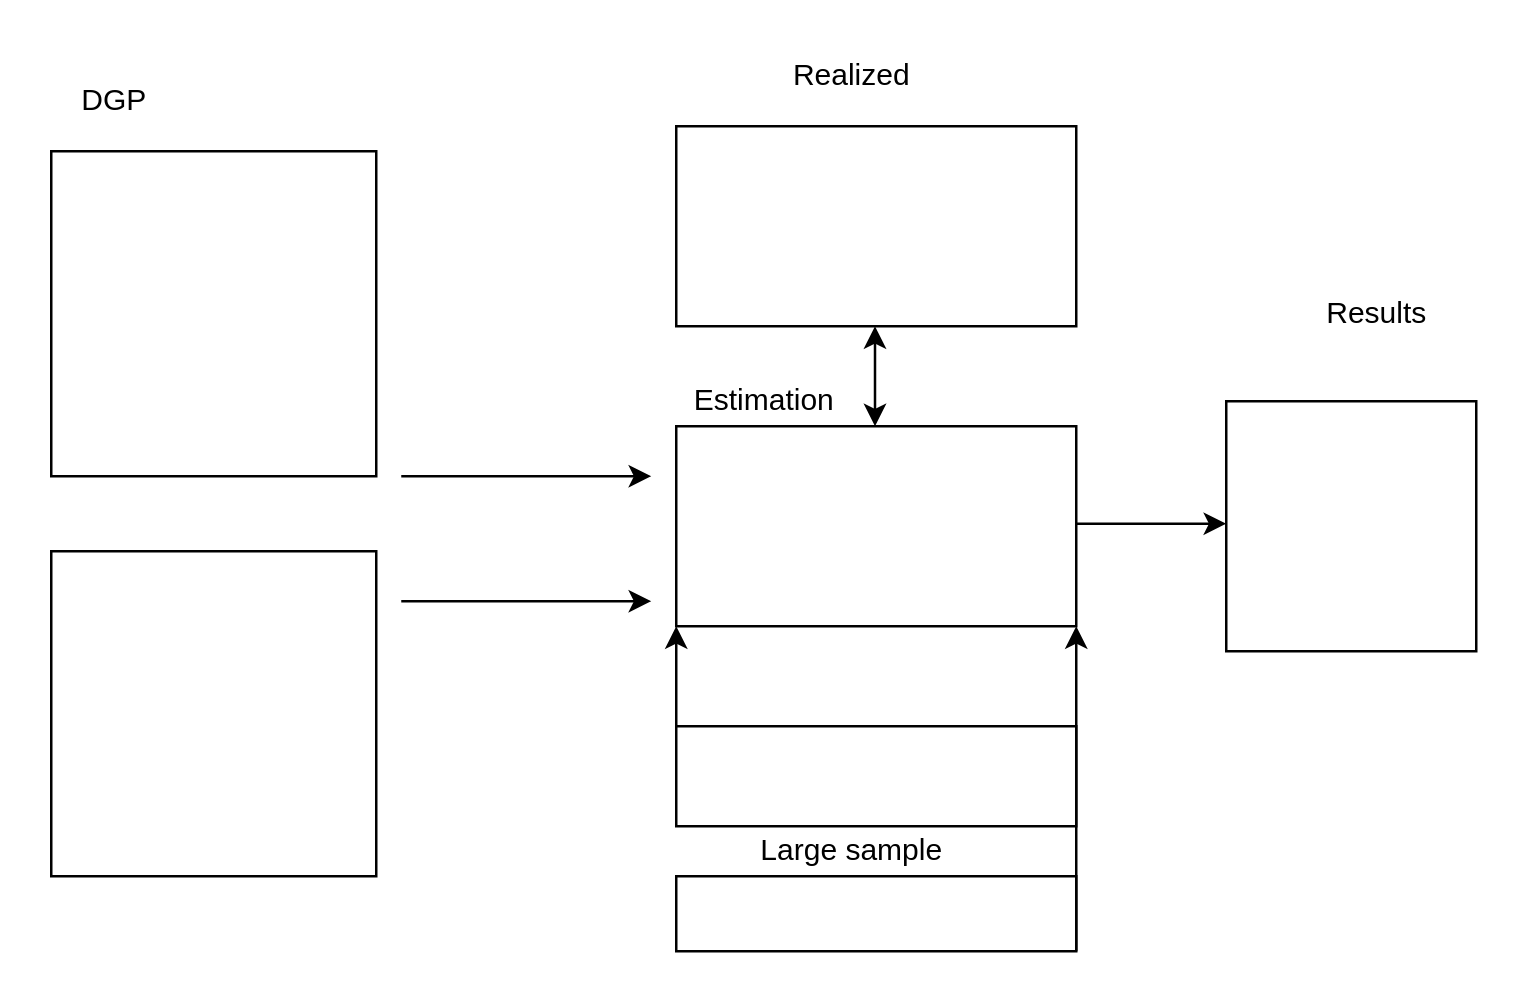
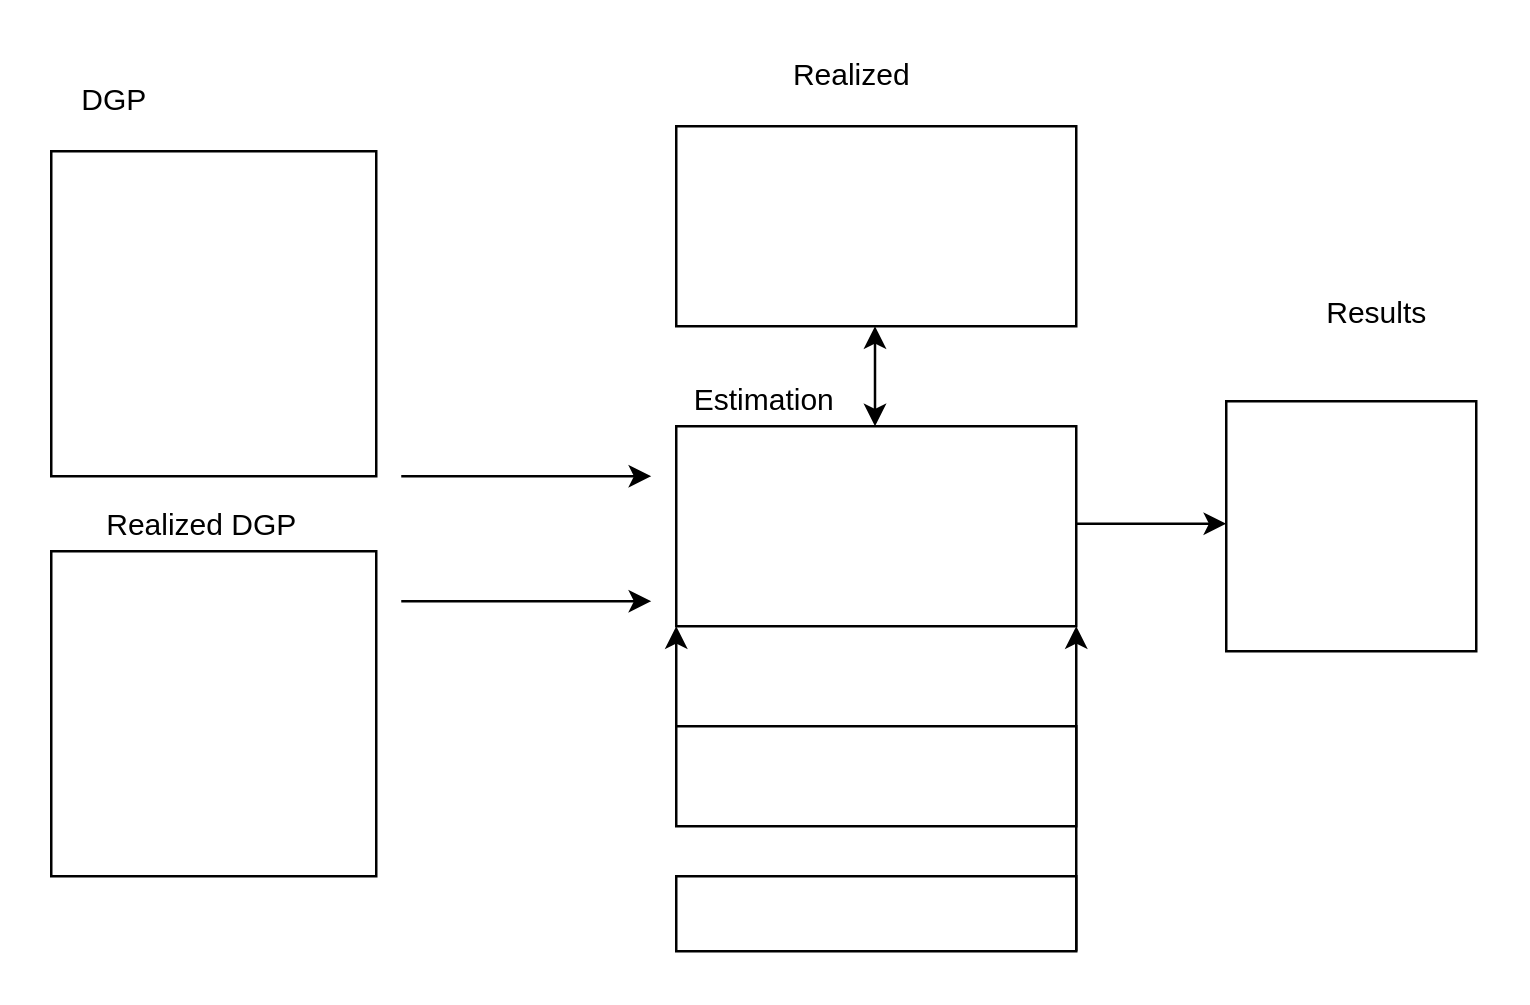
none -> (201, 526)
(851, 851) -> none
